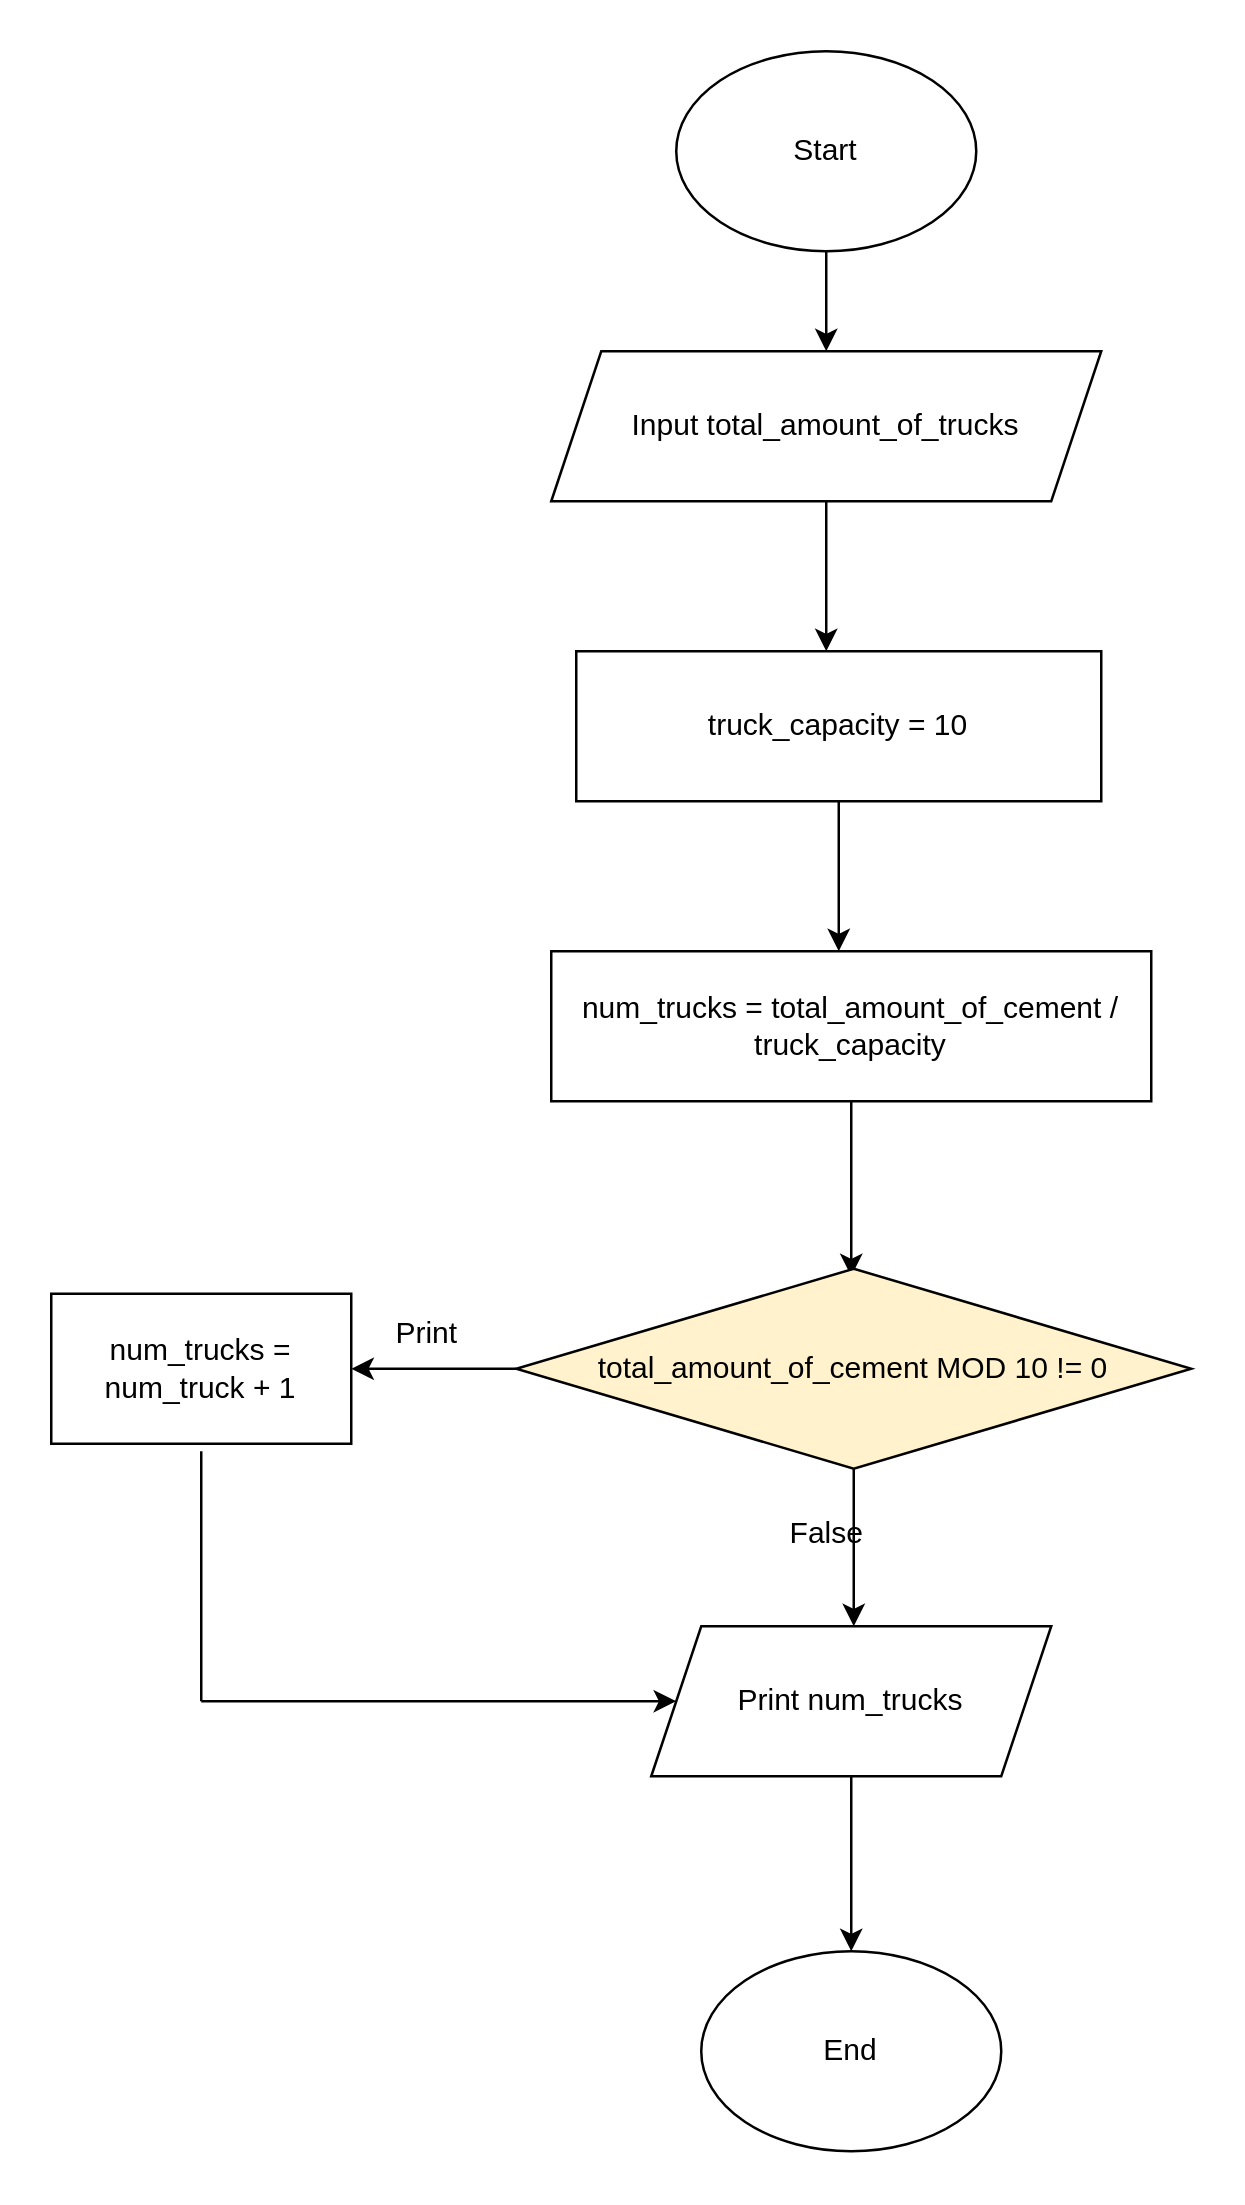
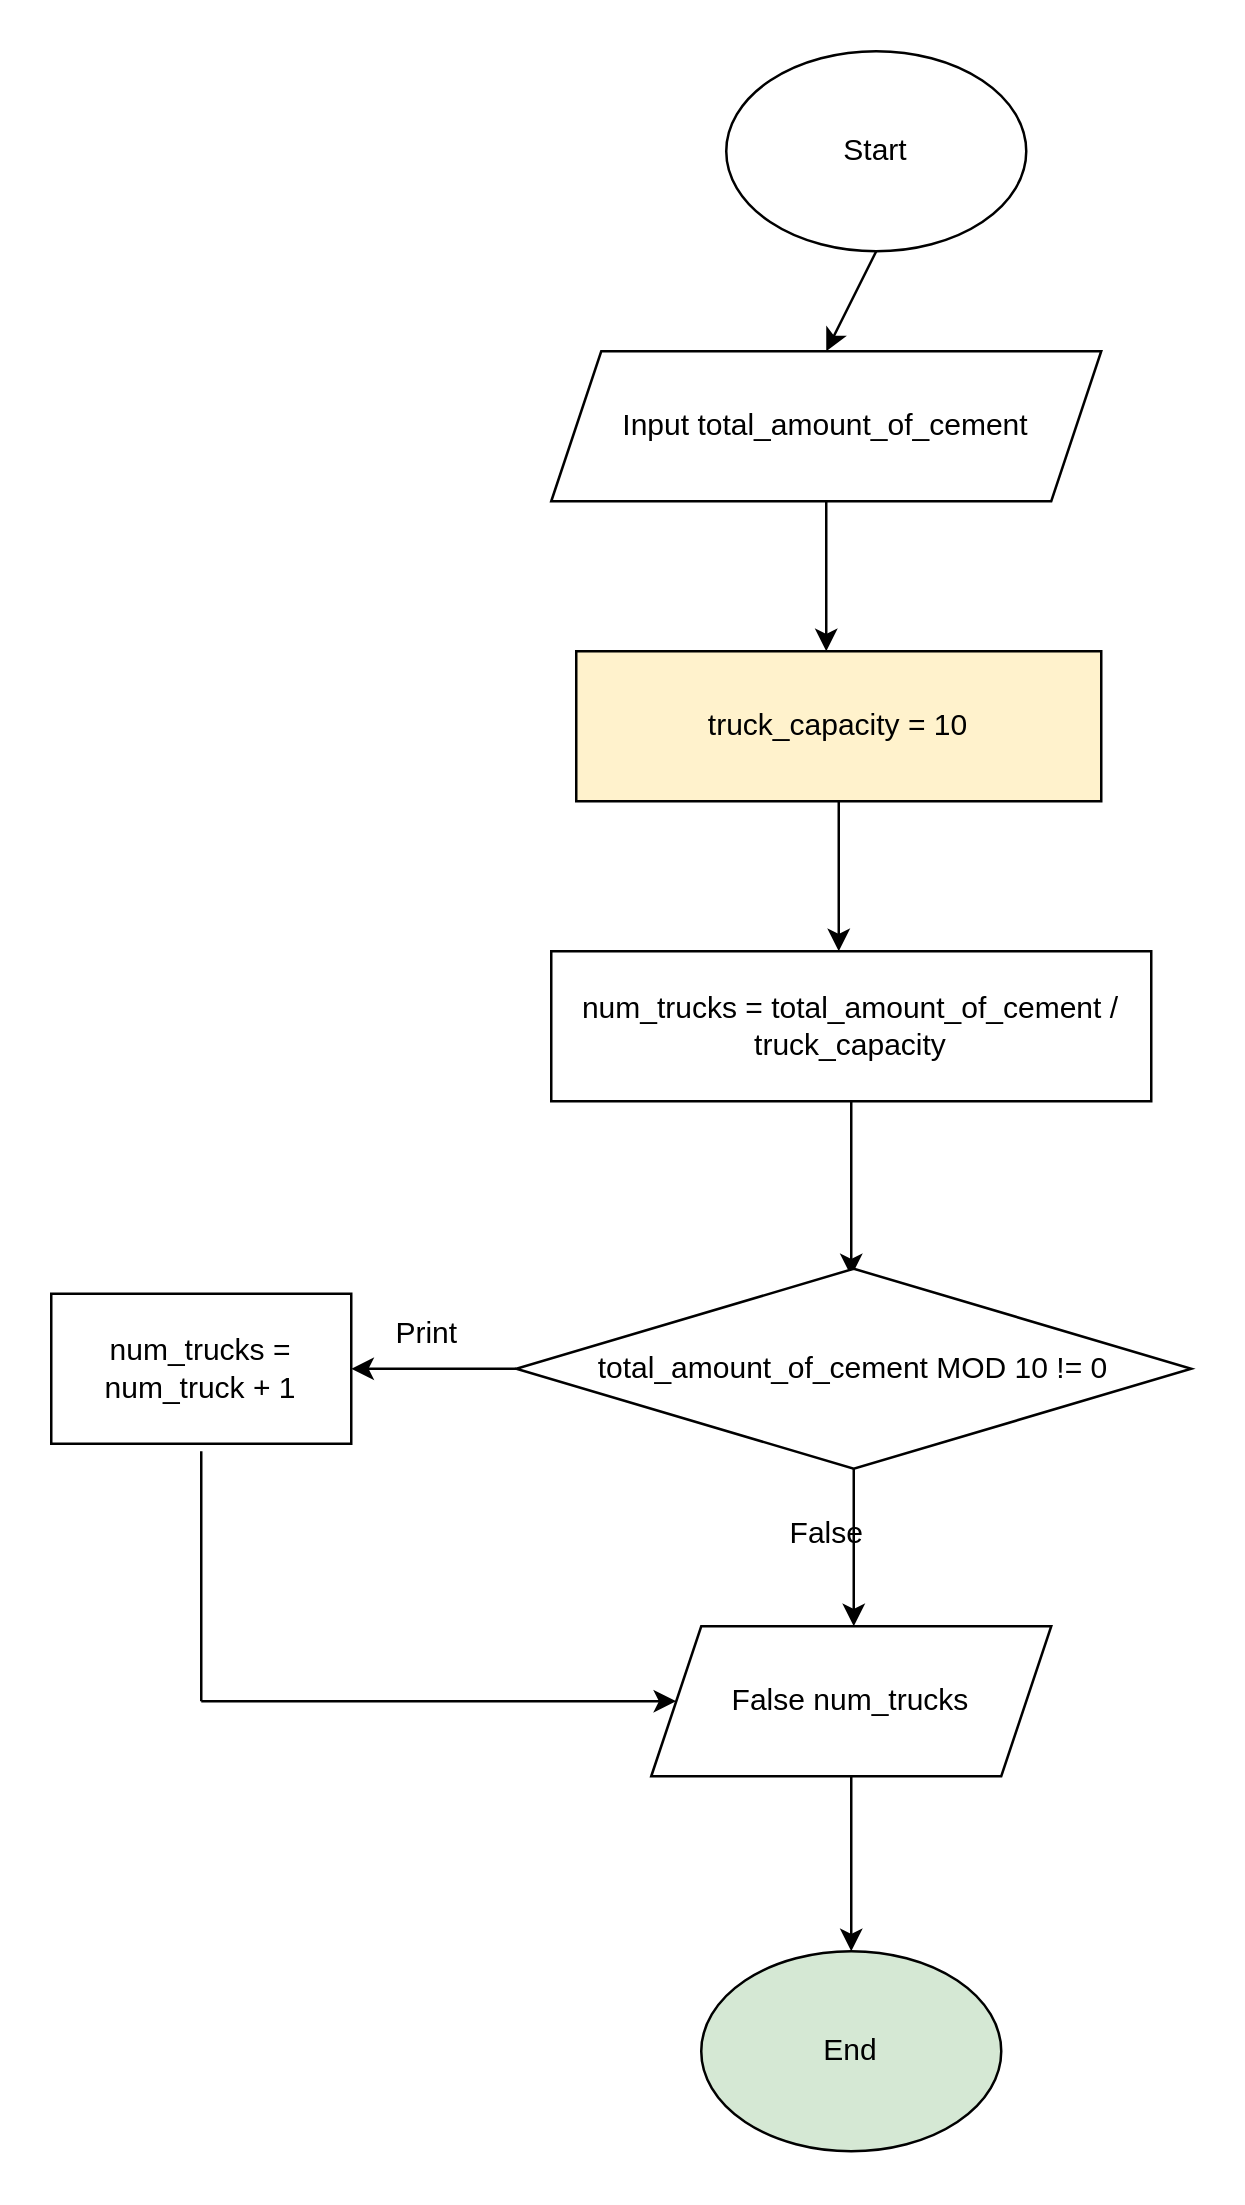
(826, 151) -> (876, 151)
(826, 426) -> (826, 426)
(839, 726) -> (839, 726)
(854, 1369) -> (854, 1369)
(851, 1701) -> (851, 1701)
(851, 2051) -> (851, 2051)
